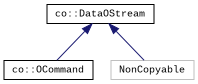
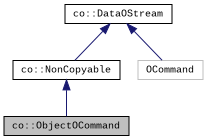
(48, 70) -> (66, 70)
(152, 70) -> (170, 70)
none -> (66, 126)
